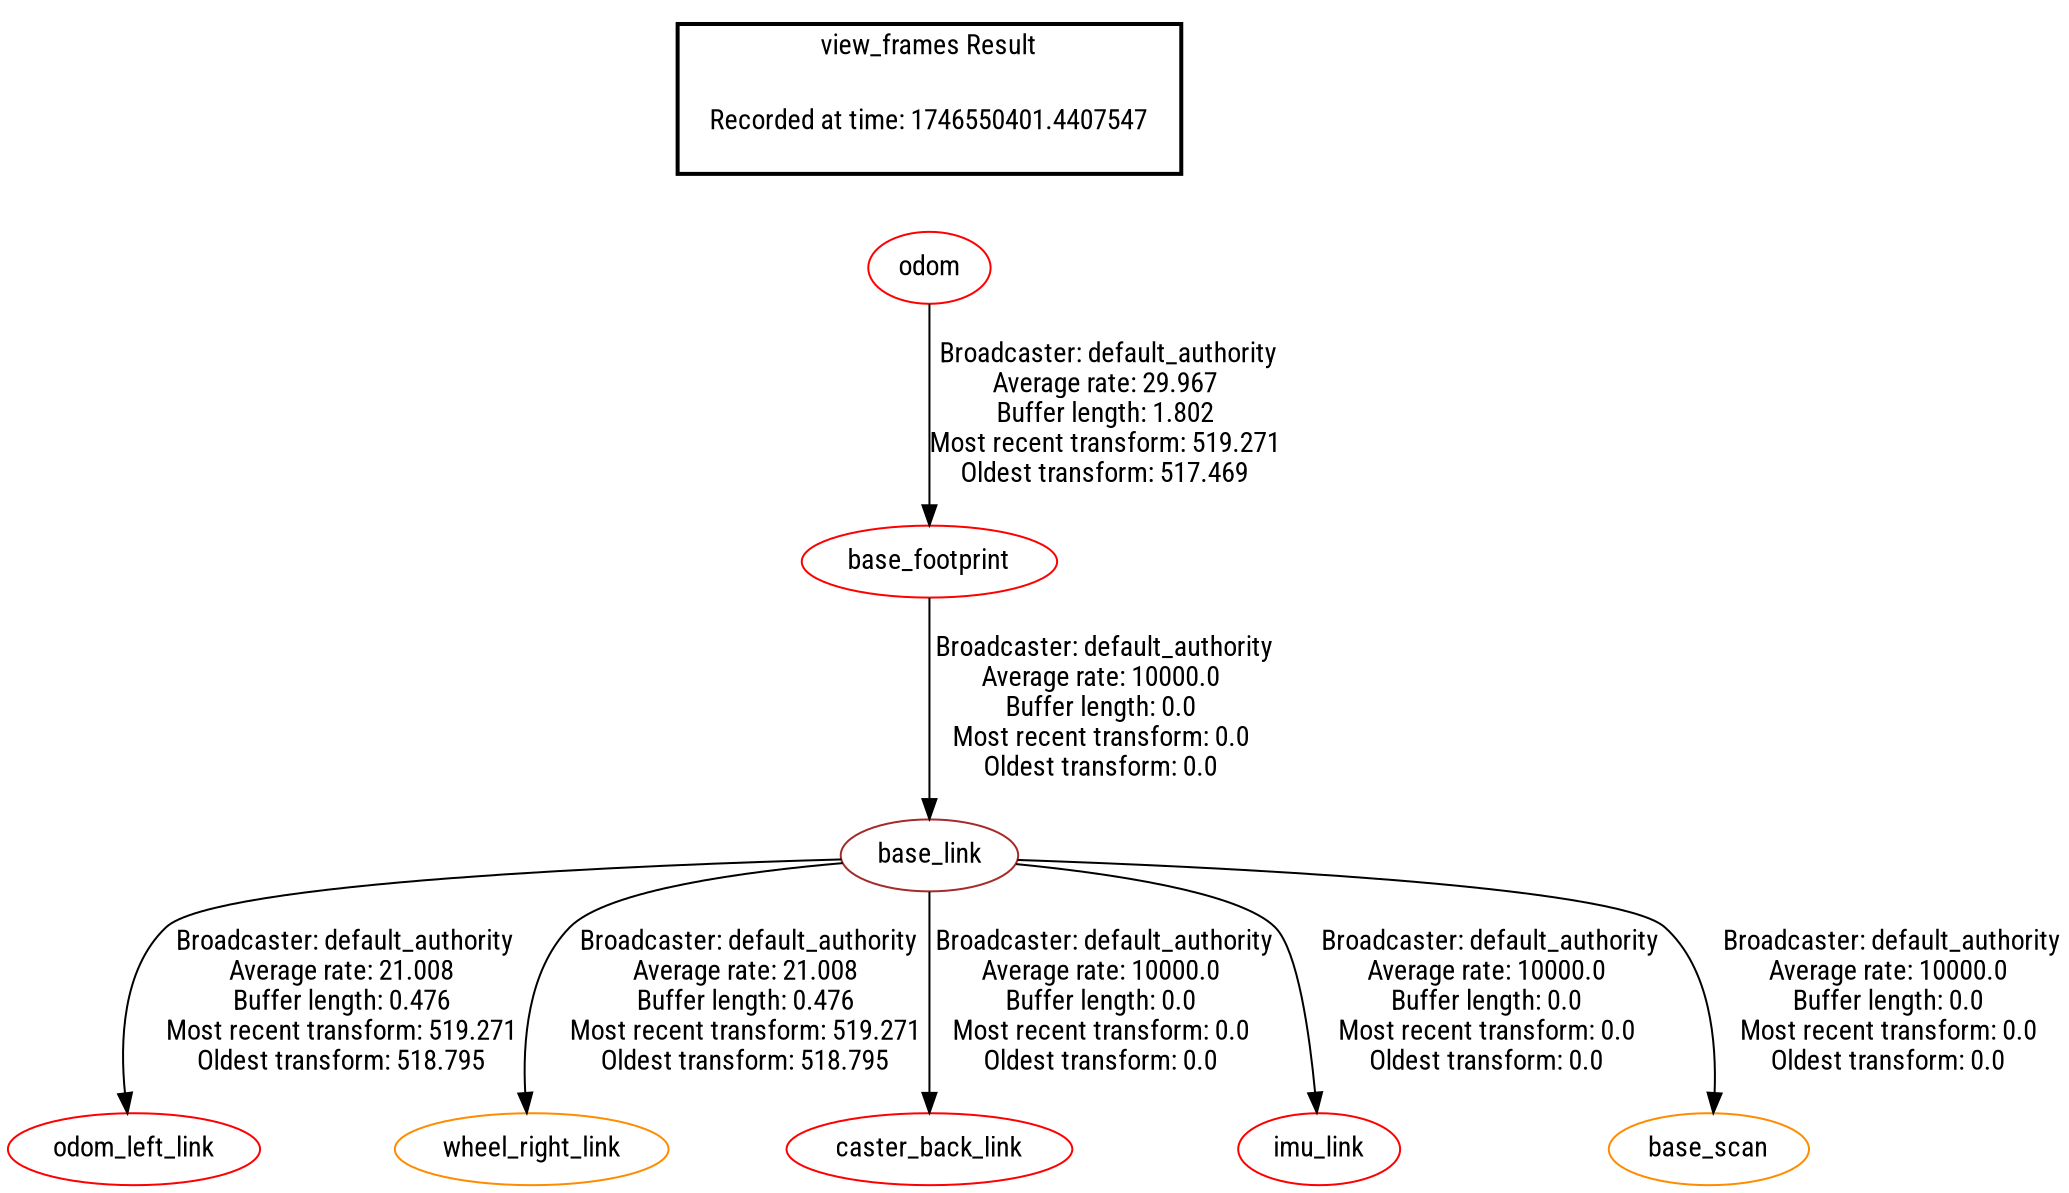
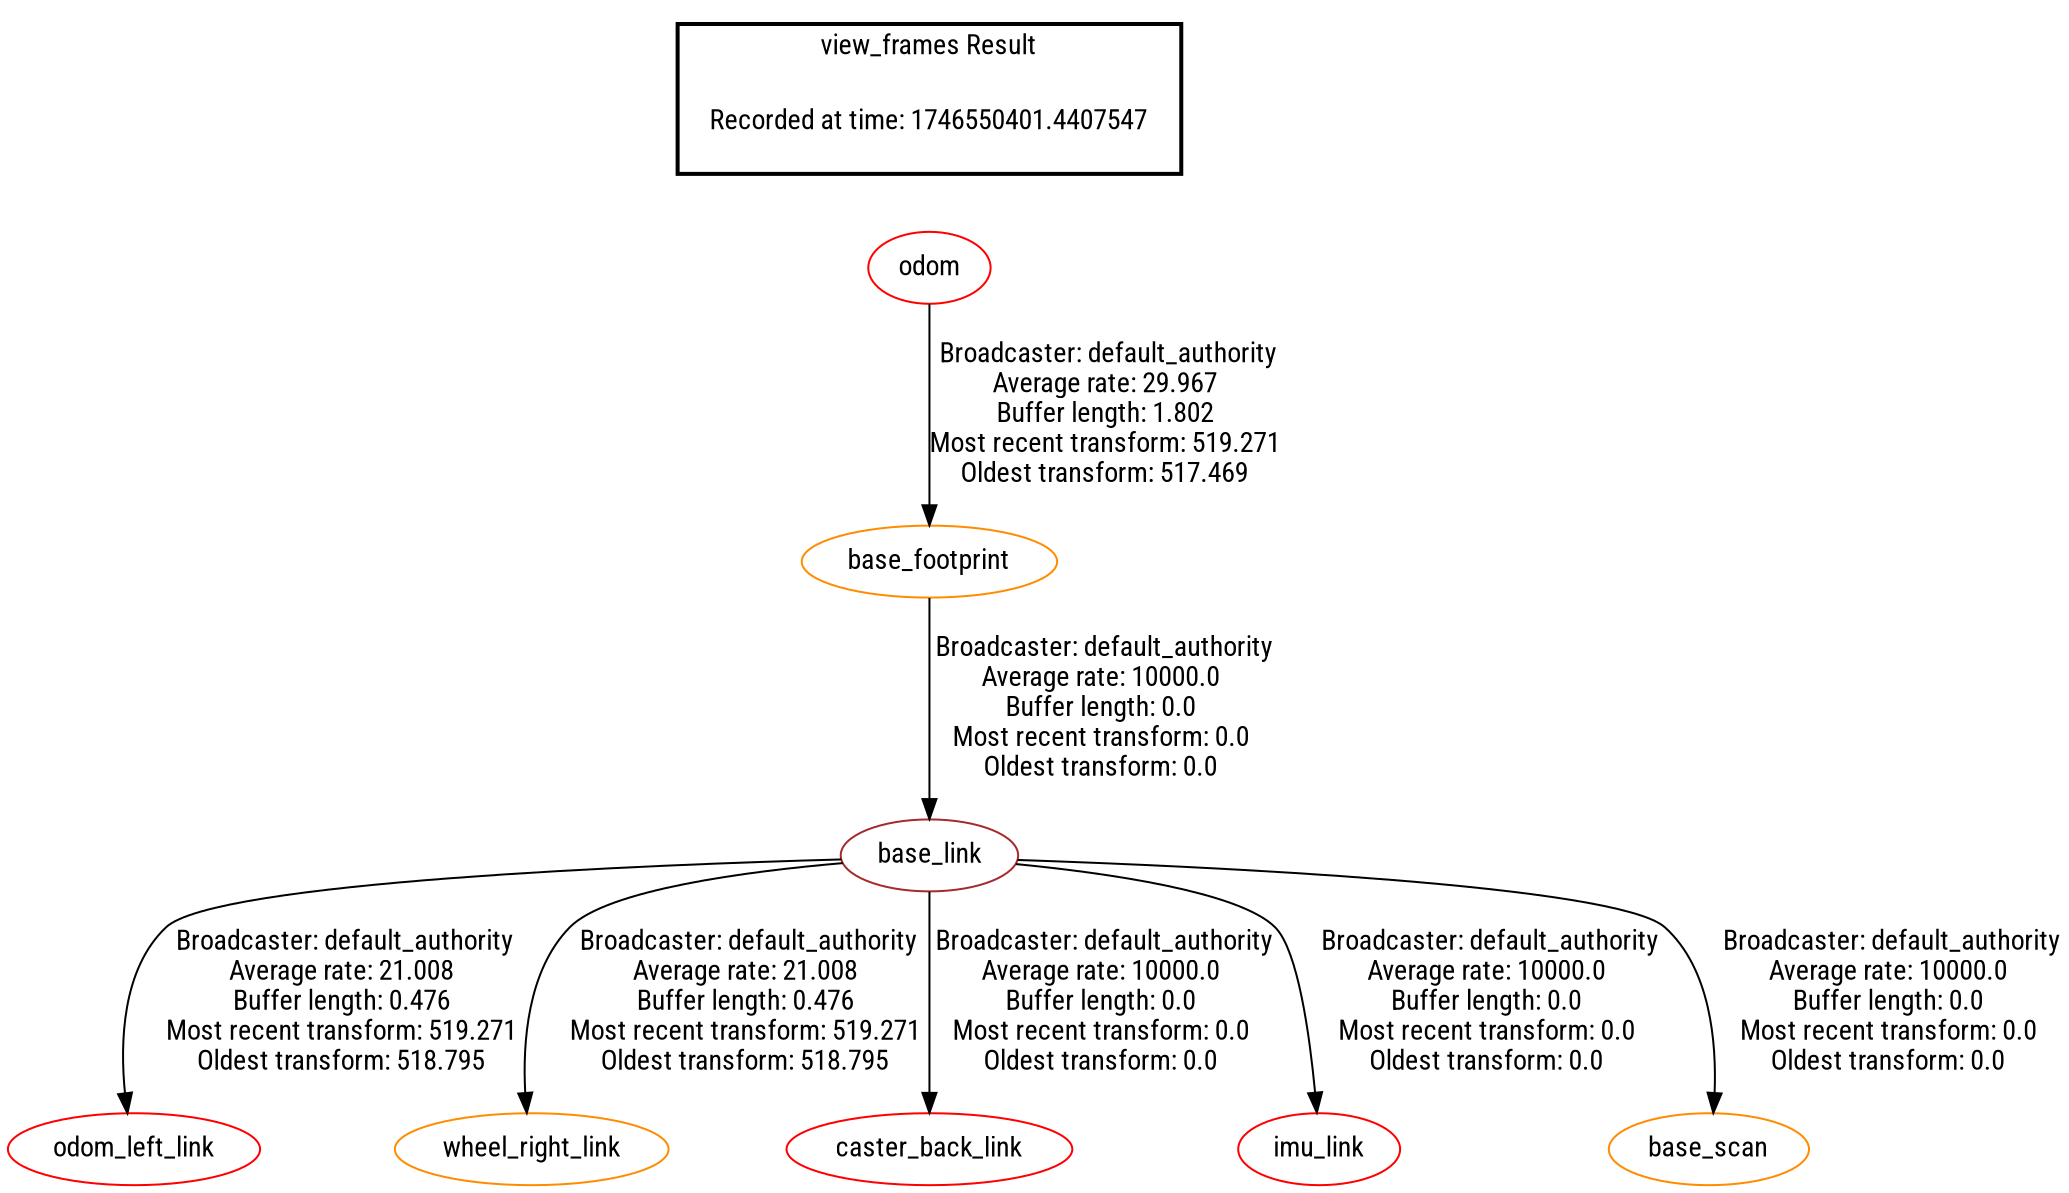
(929, 562) -> (929, 562)
